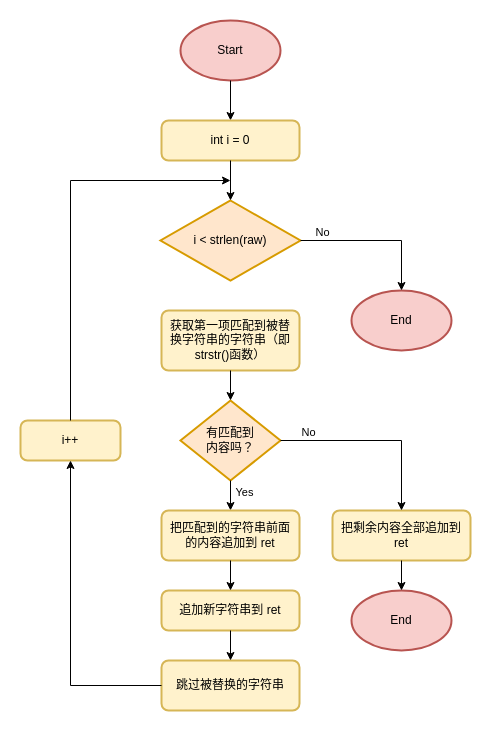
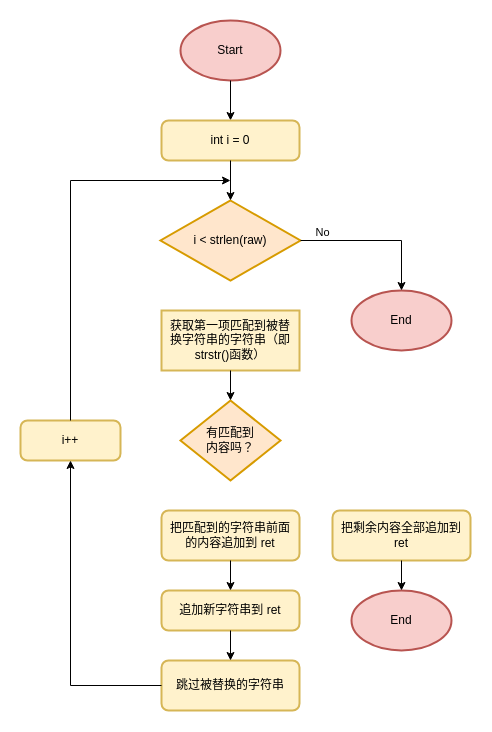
(231, 341) -> (231, 341)
(373, 441) -> none
(231, 492) -> none
